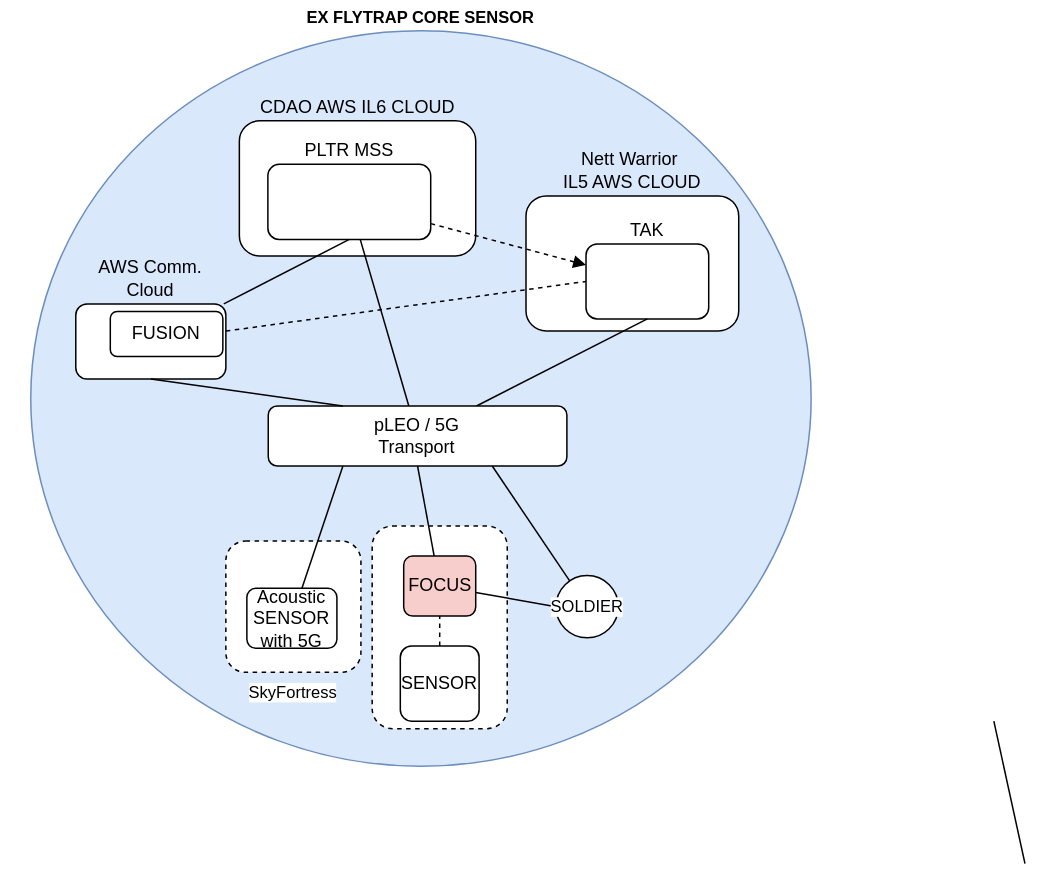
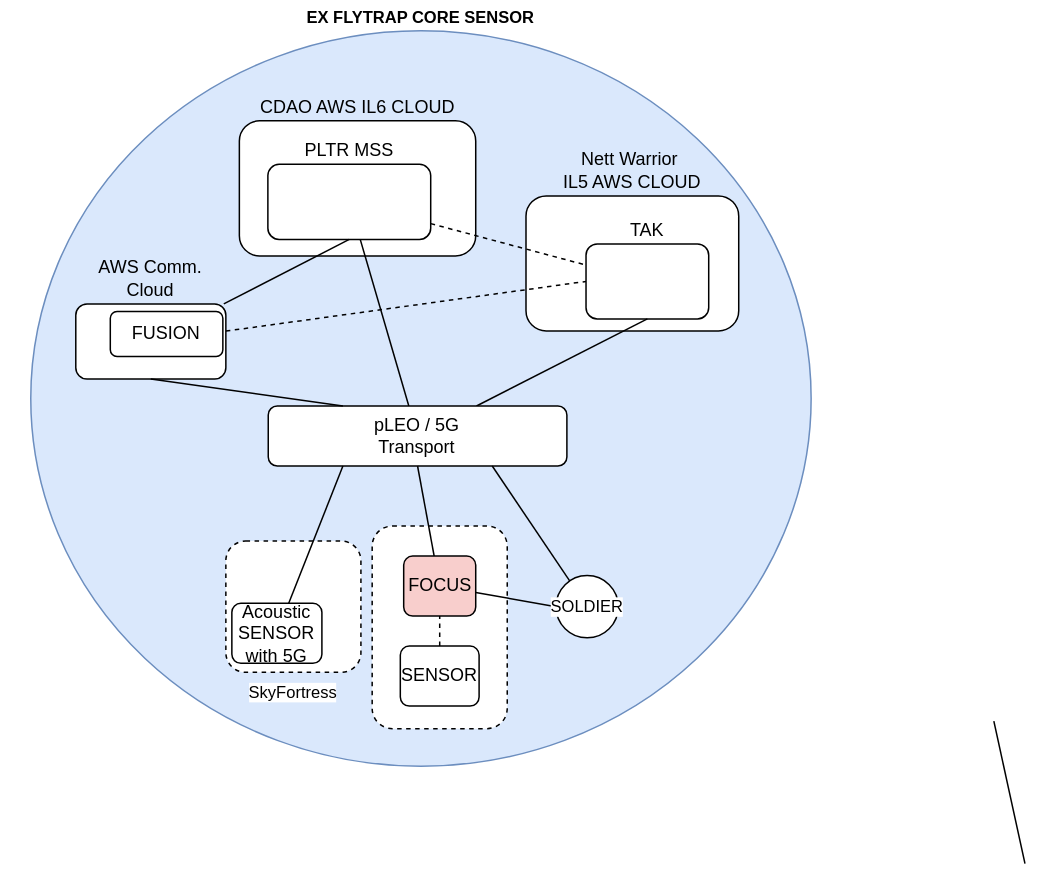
(572, 261) -> (578, 263)
(292, 618) -> (277, 633)
(440, 683) -> (440, 676)
